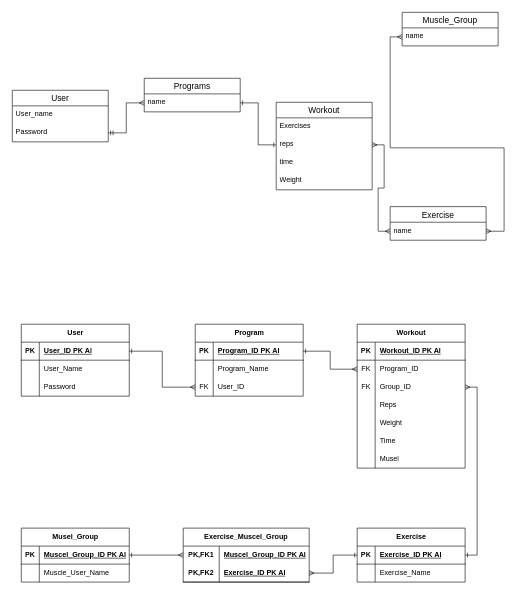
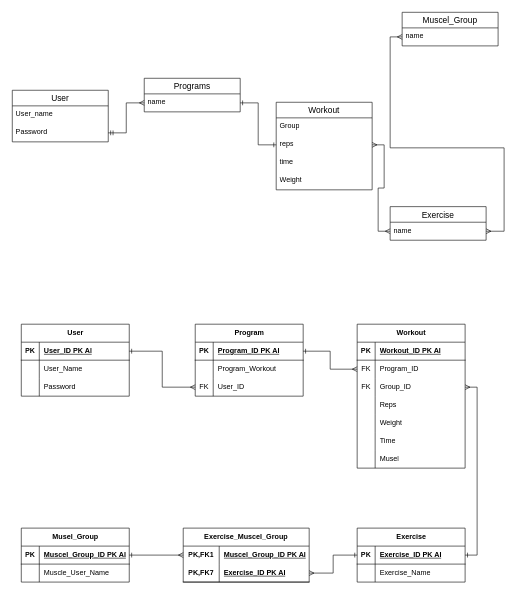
(450, 21) -> (450, 21)
(297, 126) -> (290, 126)
(242, 369) -> (248, 369)
(201, 573) -> (201, 573)
